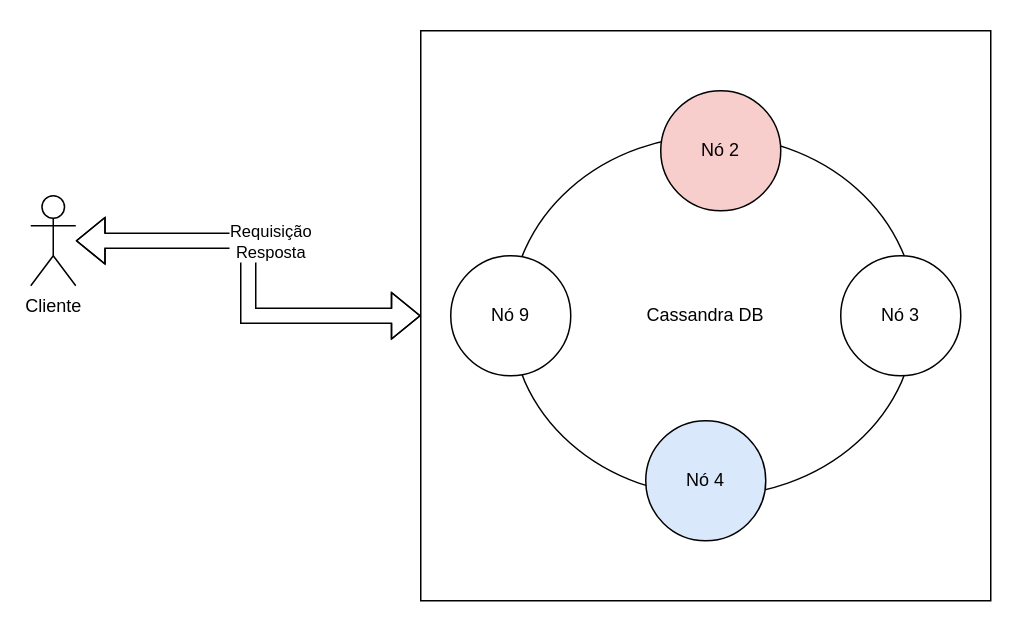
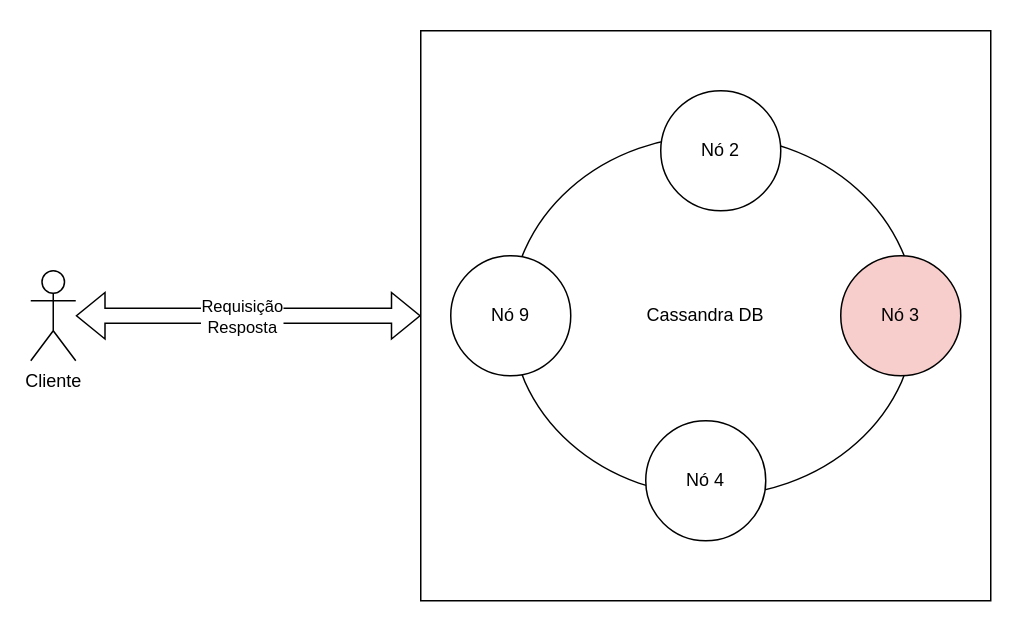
(721, 151) -> (721, 151)
(53, 241) -> (53, 316)
(901, 316) -> (901, 316)
(706, 481) -> (706, 481)
